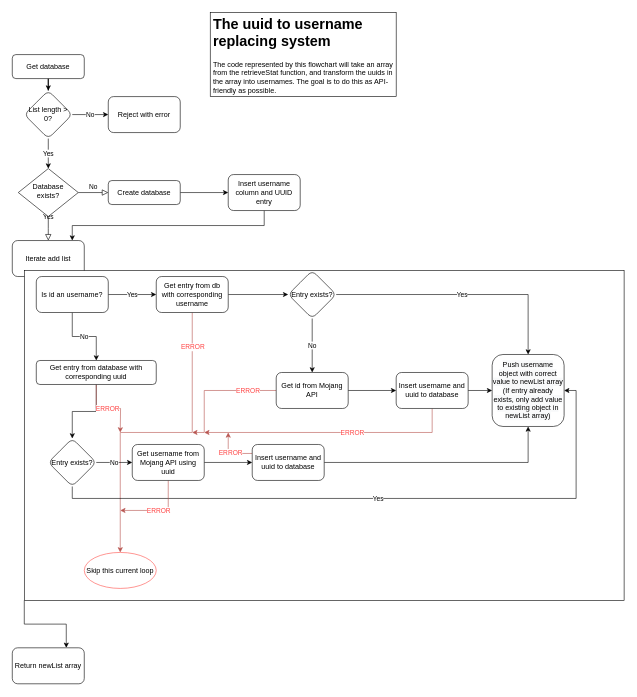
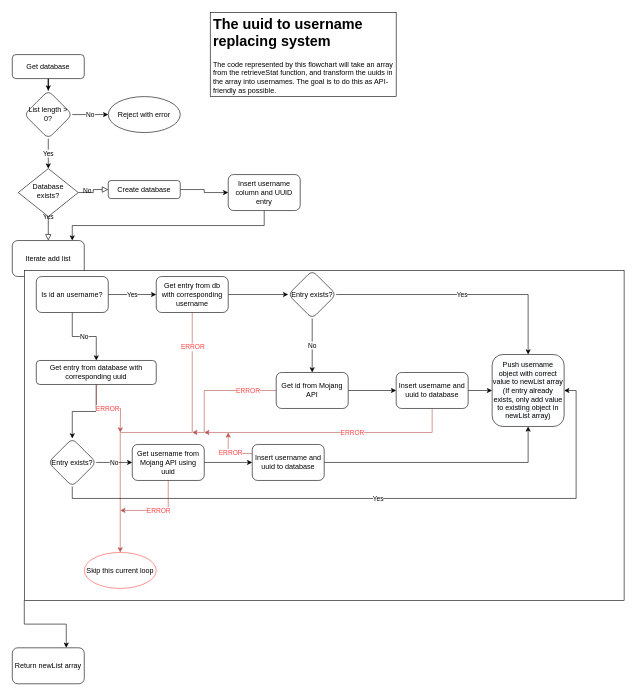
(144, 114) -> (144, 114)
(144, 192) -> (144, 189)
